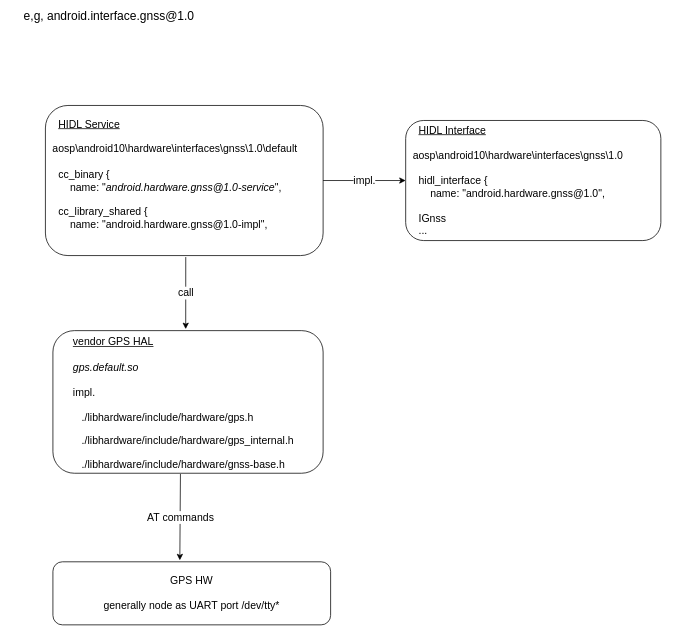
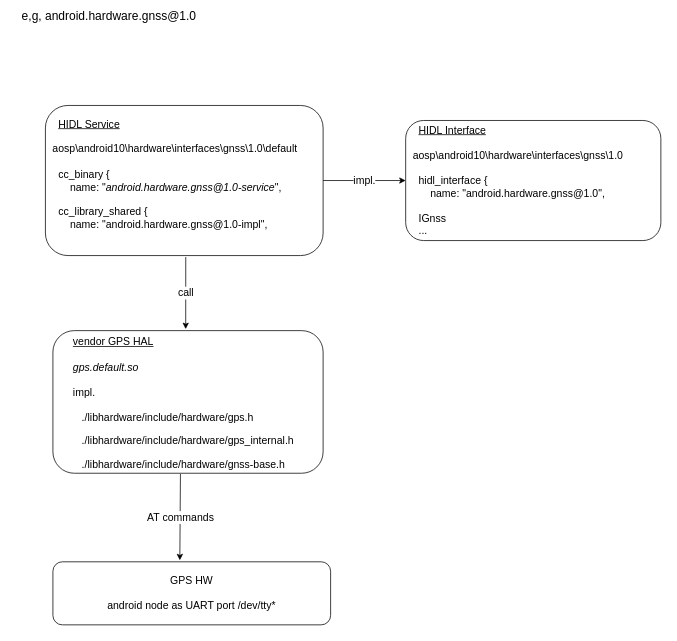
(109, 38) -> (109, 38)
(192, 593) -> (192, 593)
